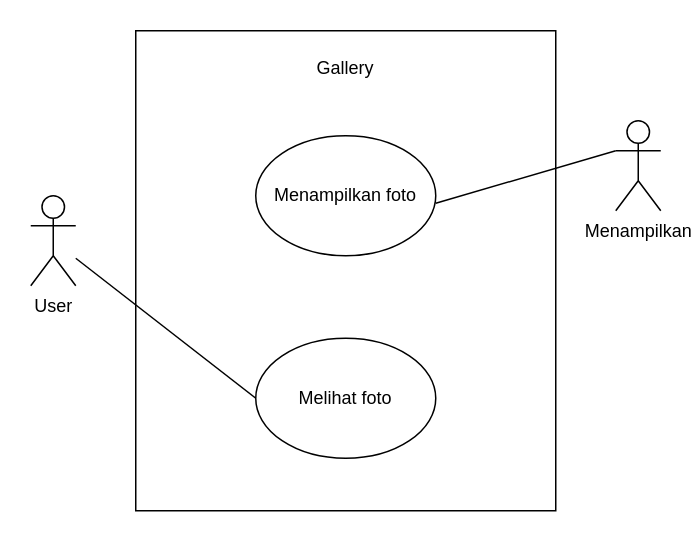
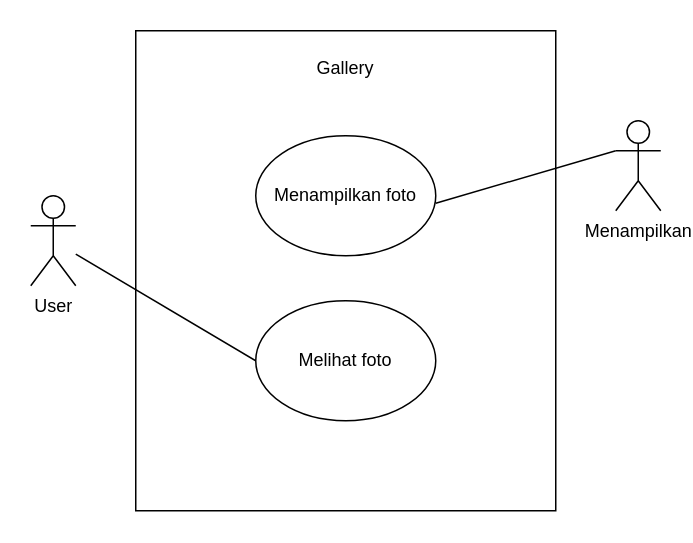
(346, 398) -> (346, 361)
